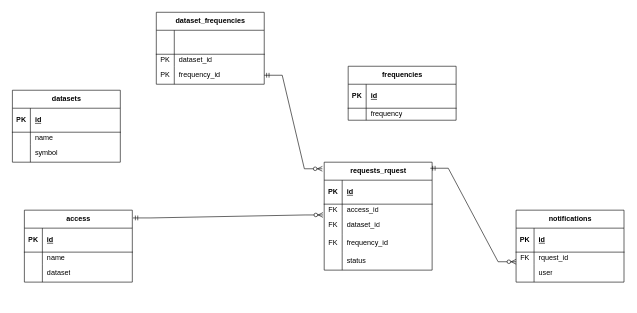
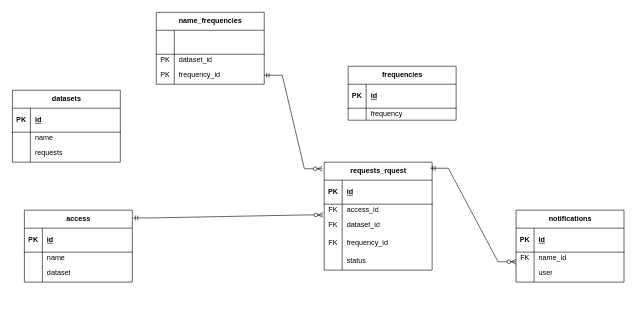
(211, 21) -> (211, 21)
(46, 153) -> (51, 153)
(556, 258) -> (552, 258)
